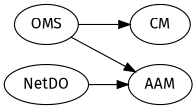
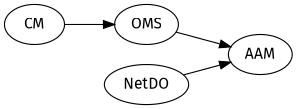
(98, 24) -> (84, 24)
